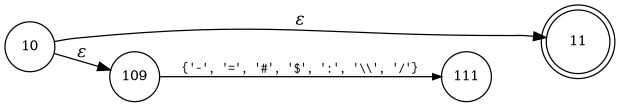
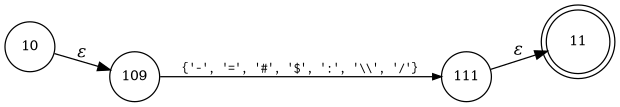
(294, 30) -> (513, 62)
